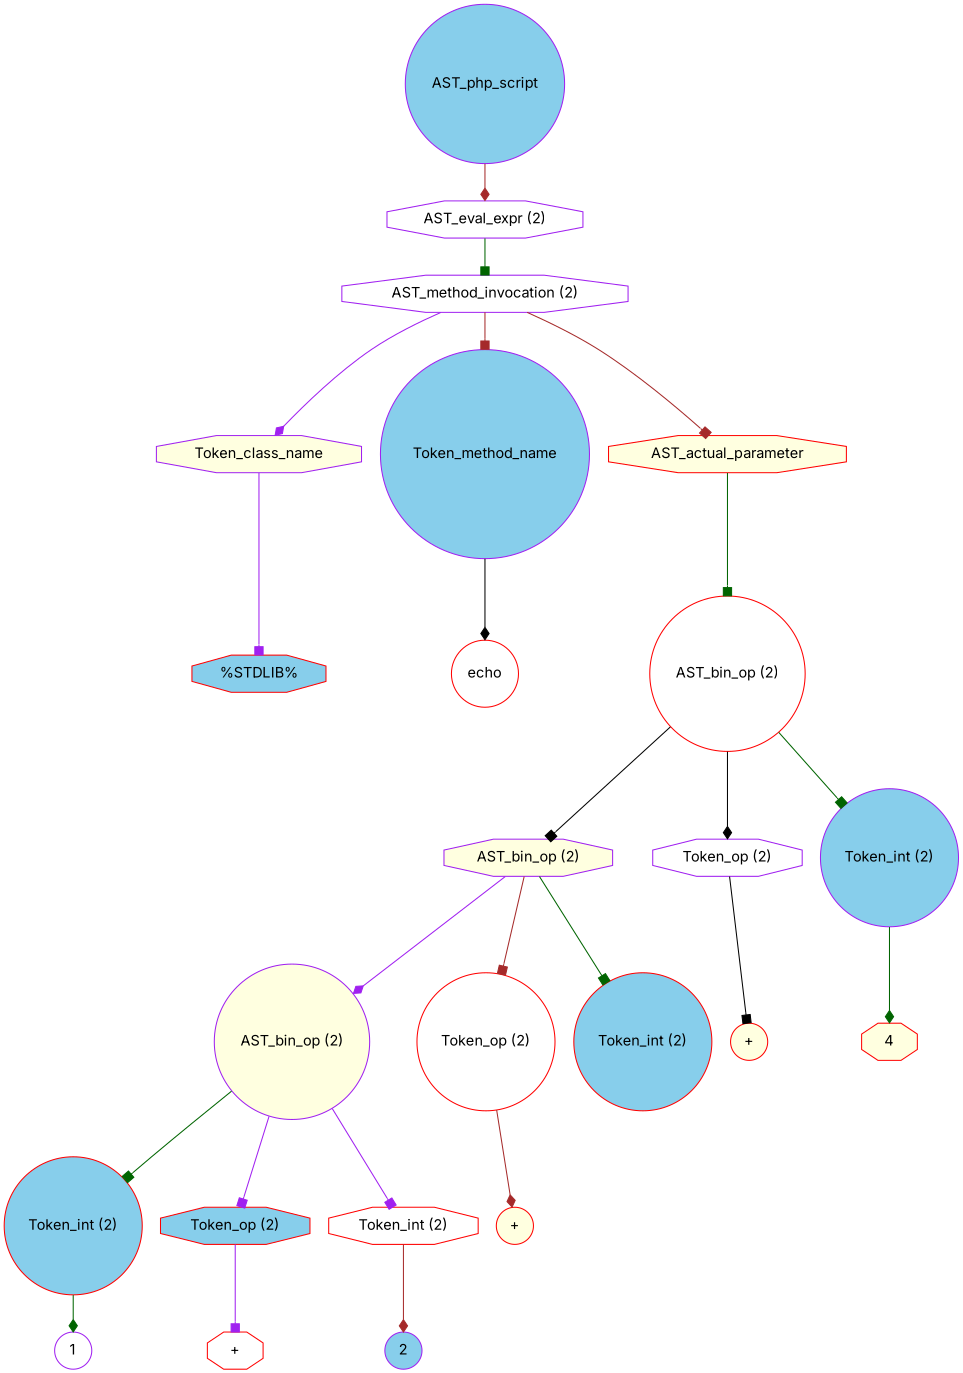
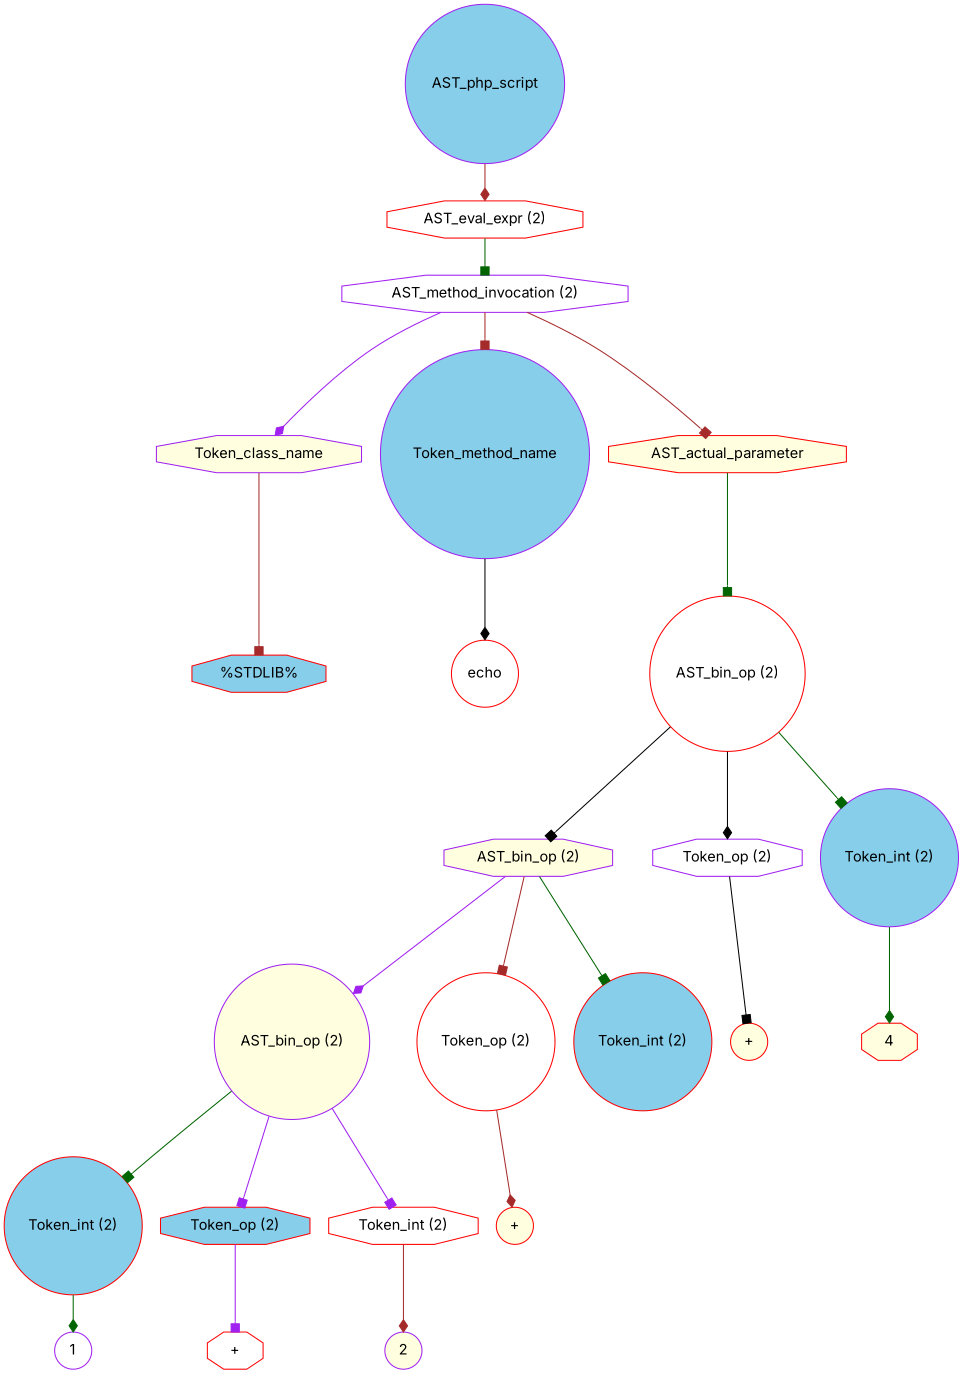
(485, 219) -> (485, 219)
(259, 559) -> (259, 559)
(403, 1351) -> (403, 1351)
